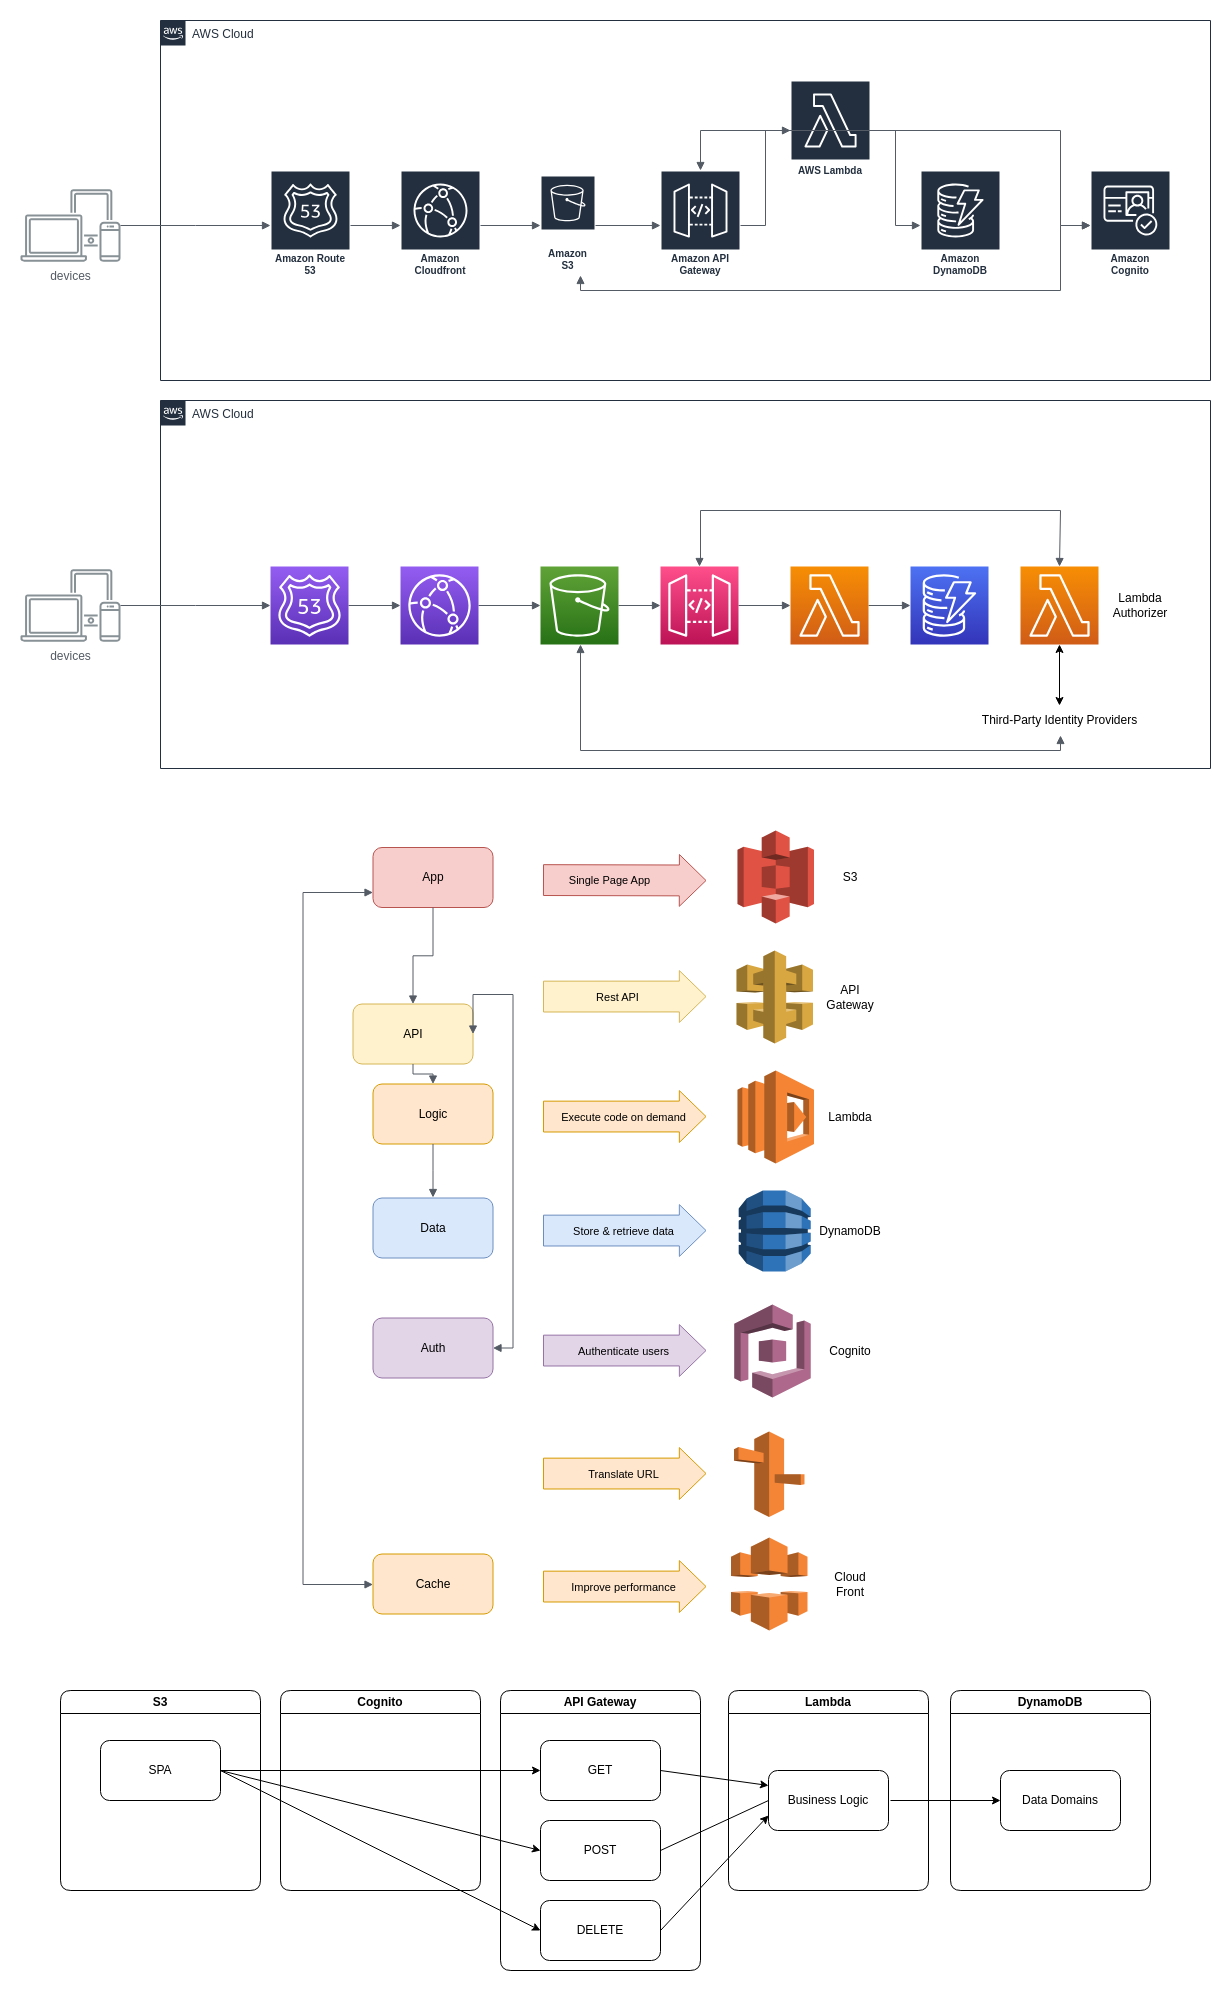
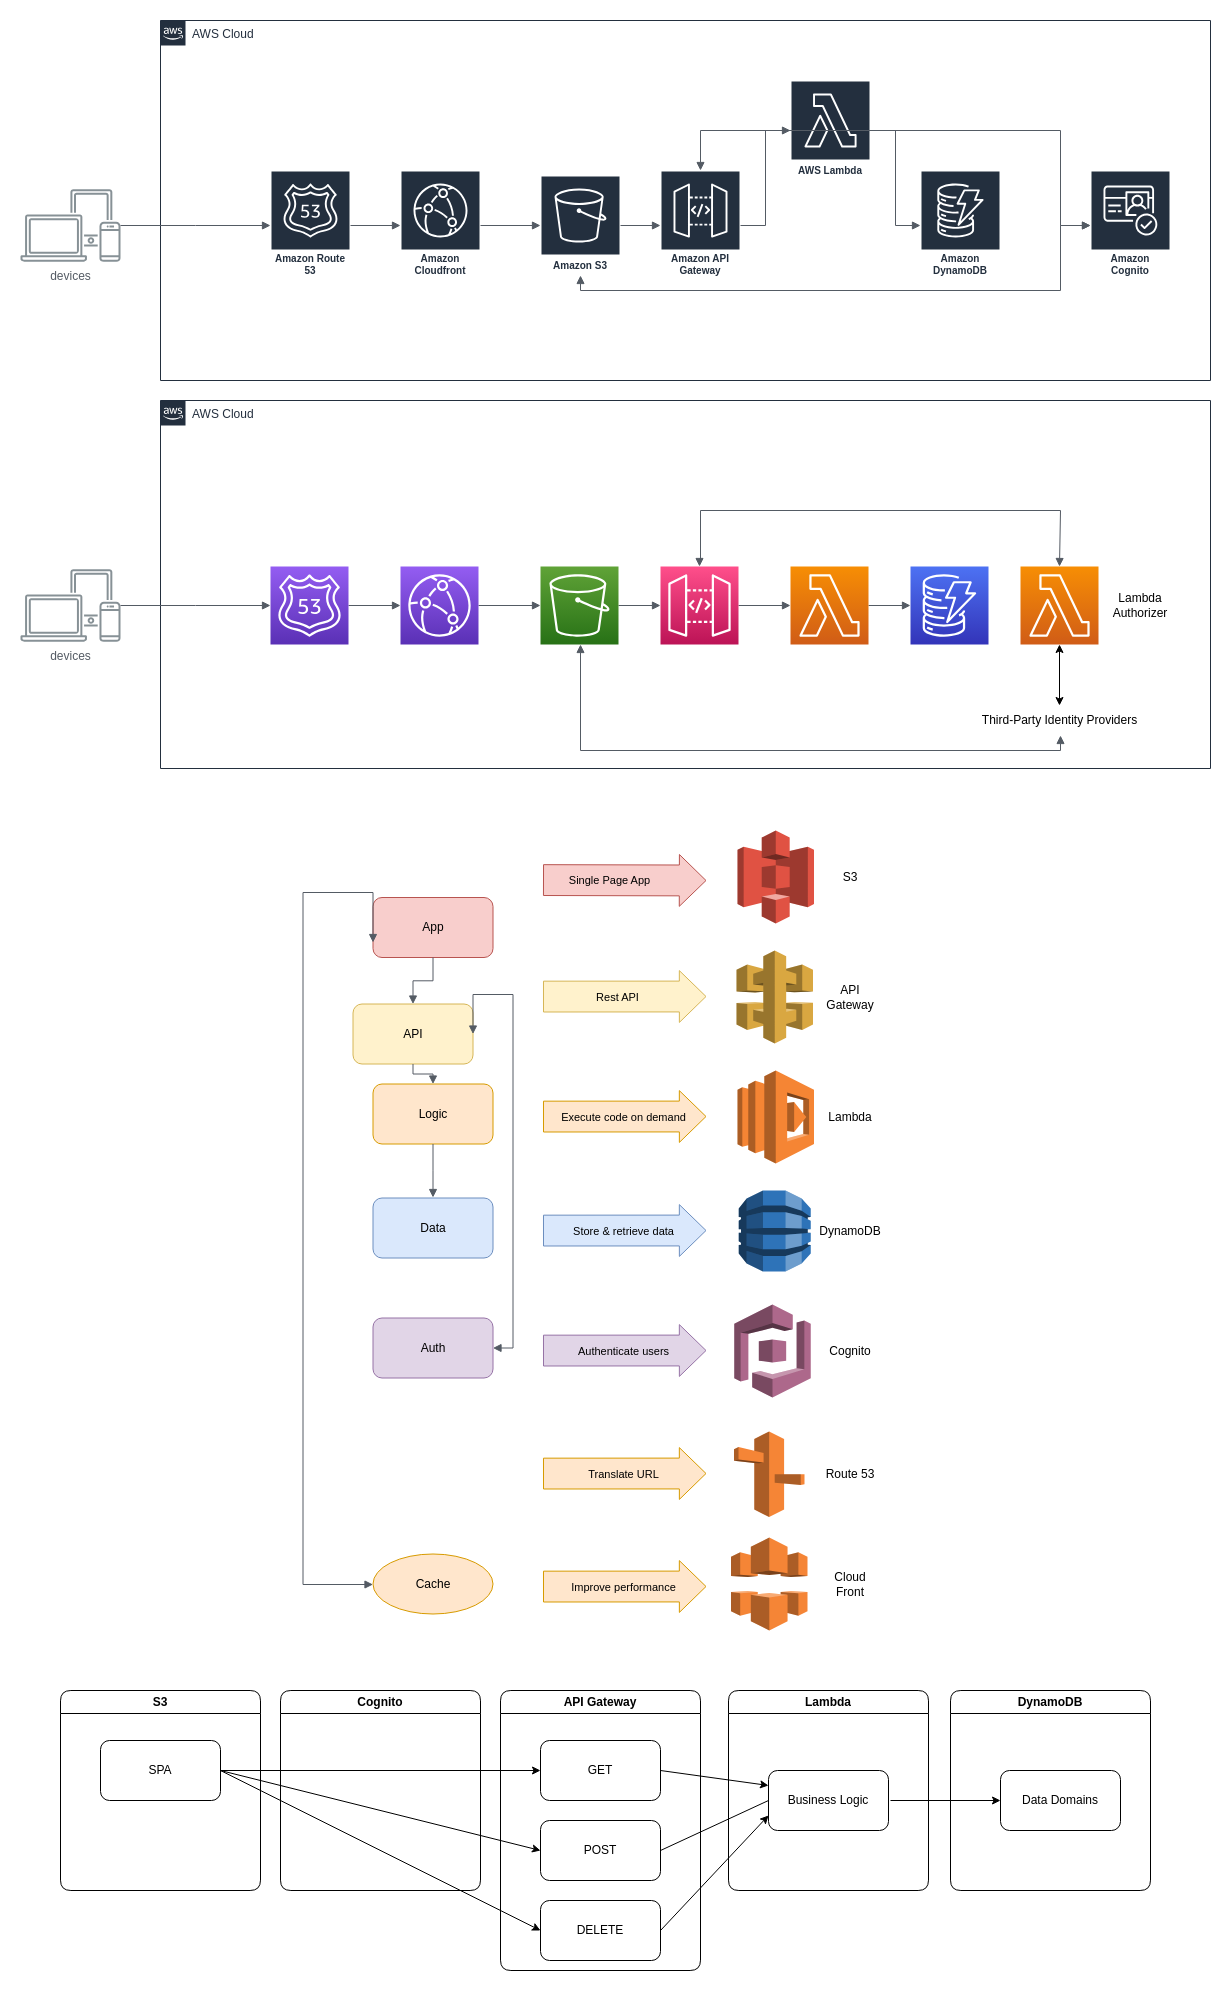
(568, 226) -> (581, 226)
(433, 878) -> (433, 928)
none -> (851, 1474)
(433, 1584) -> (433, 1584)
